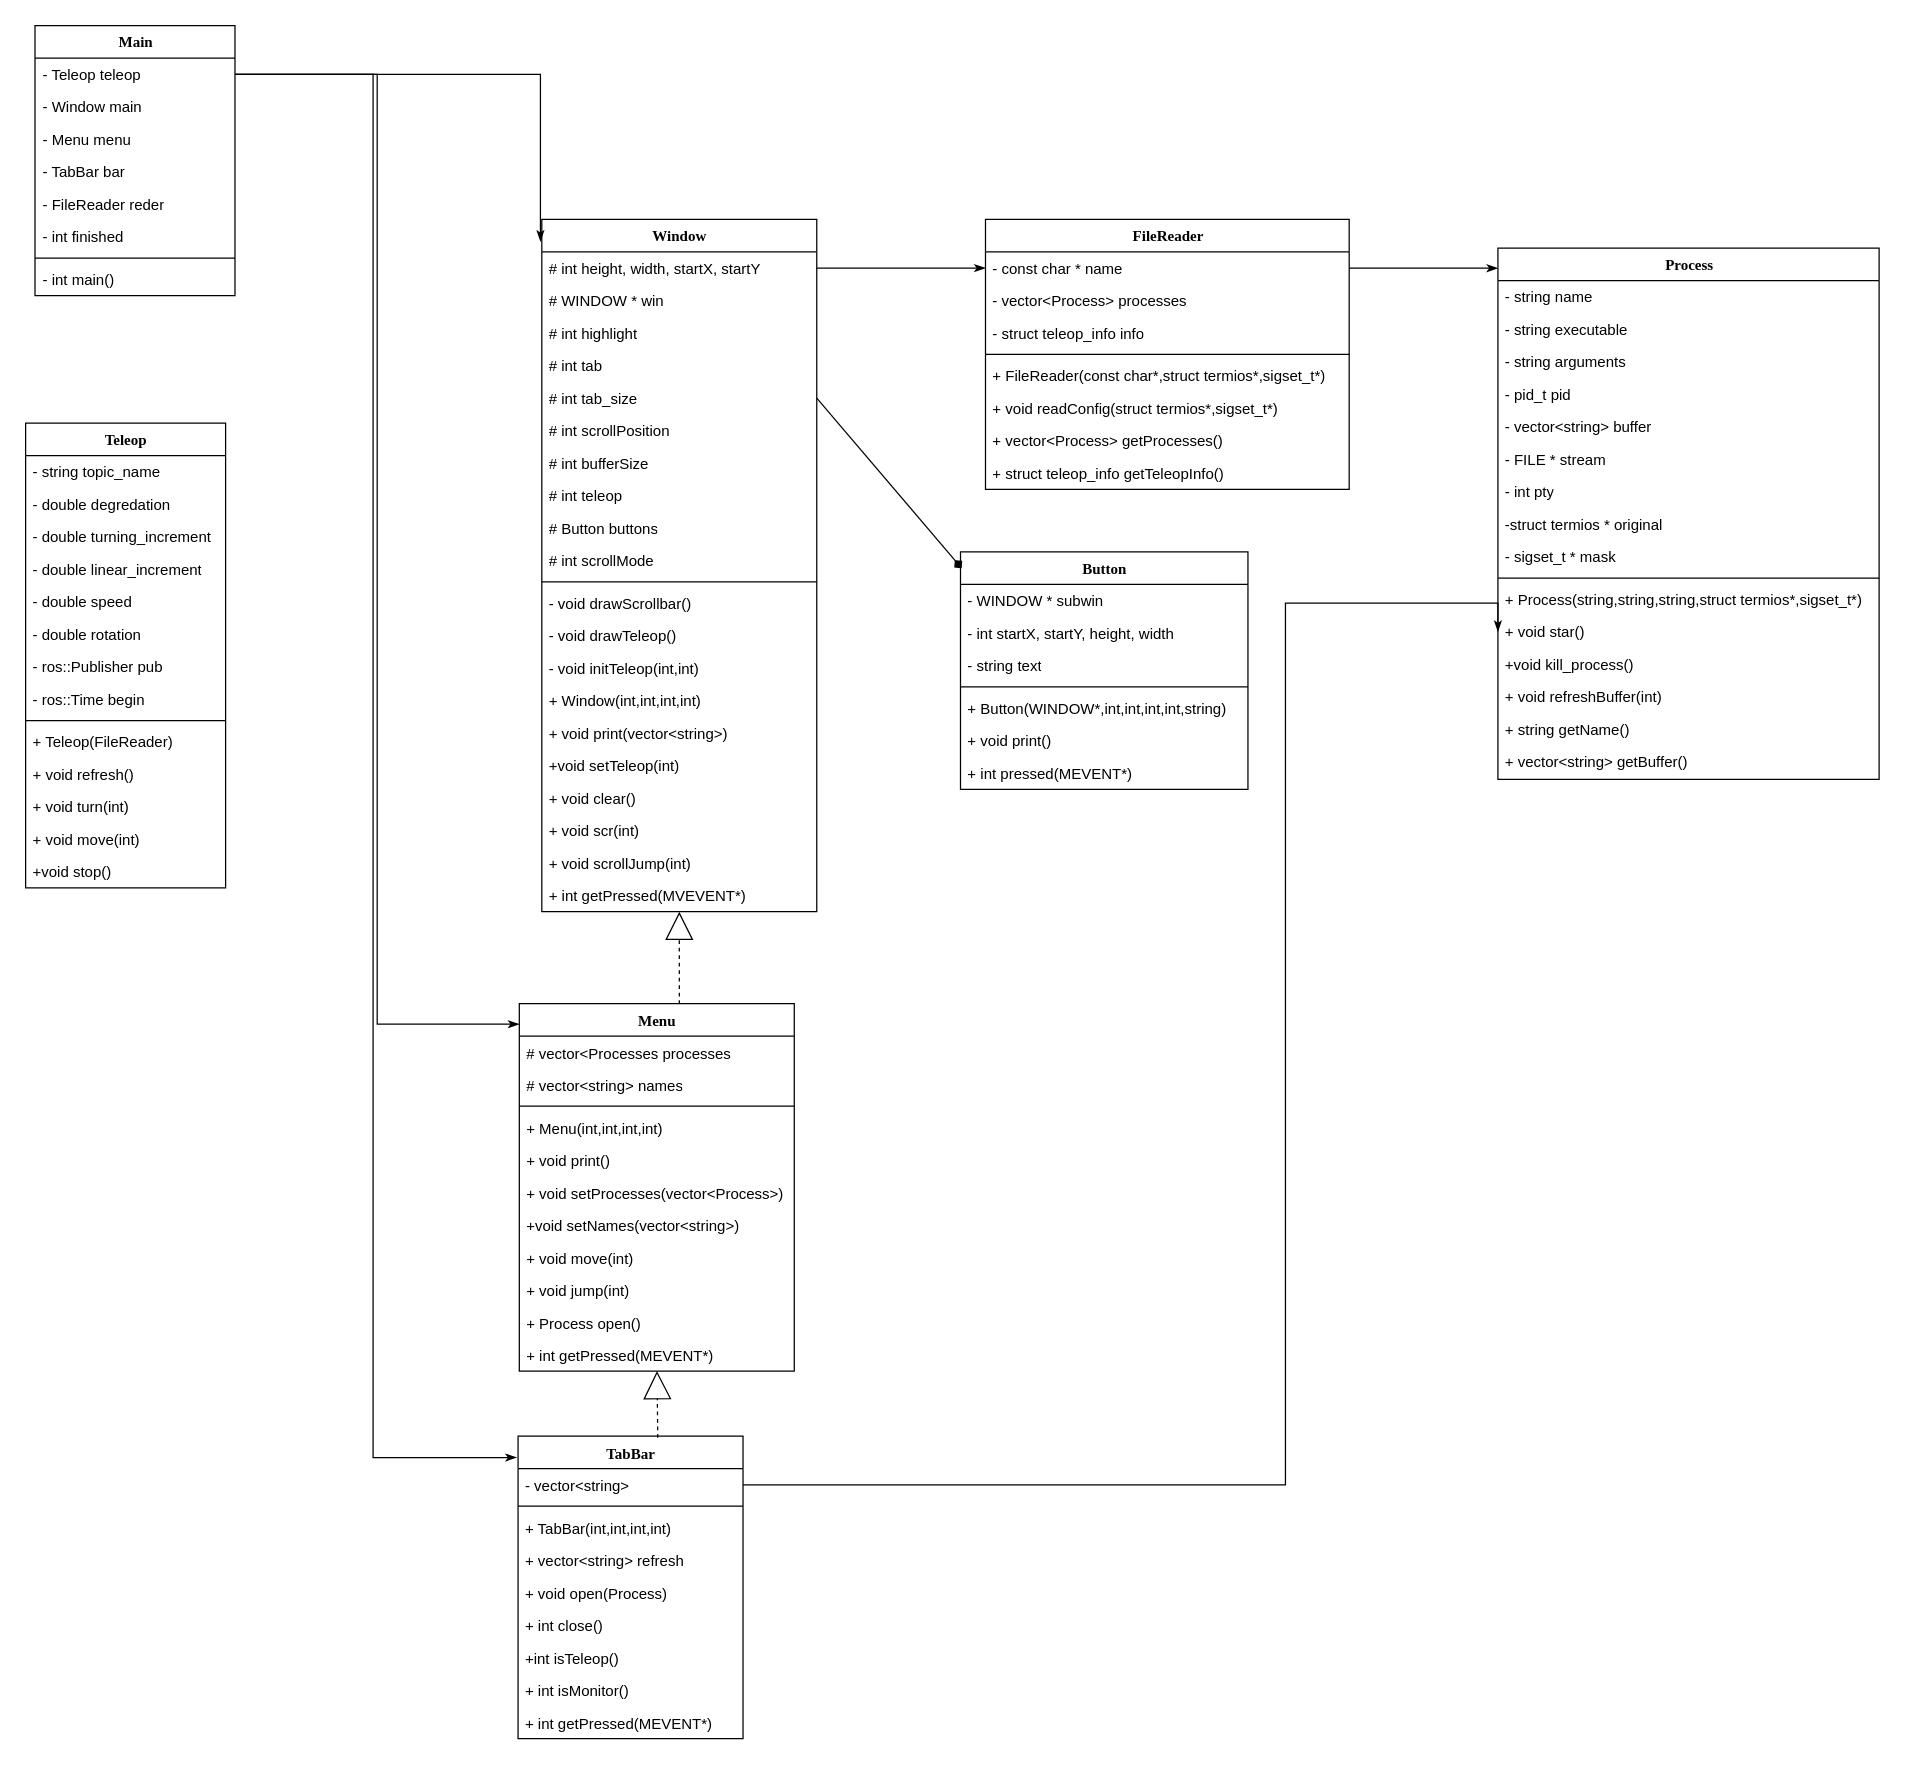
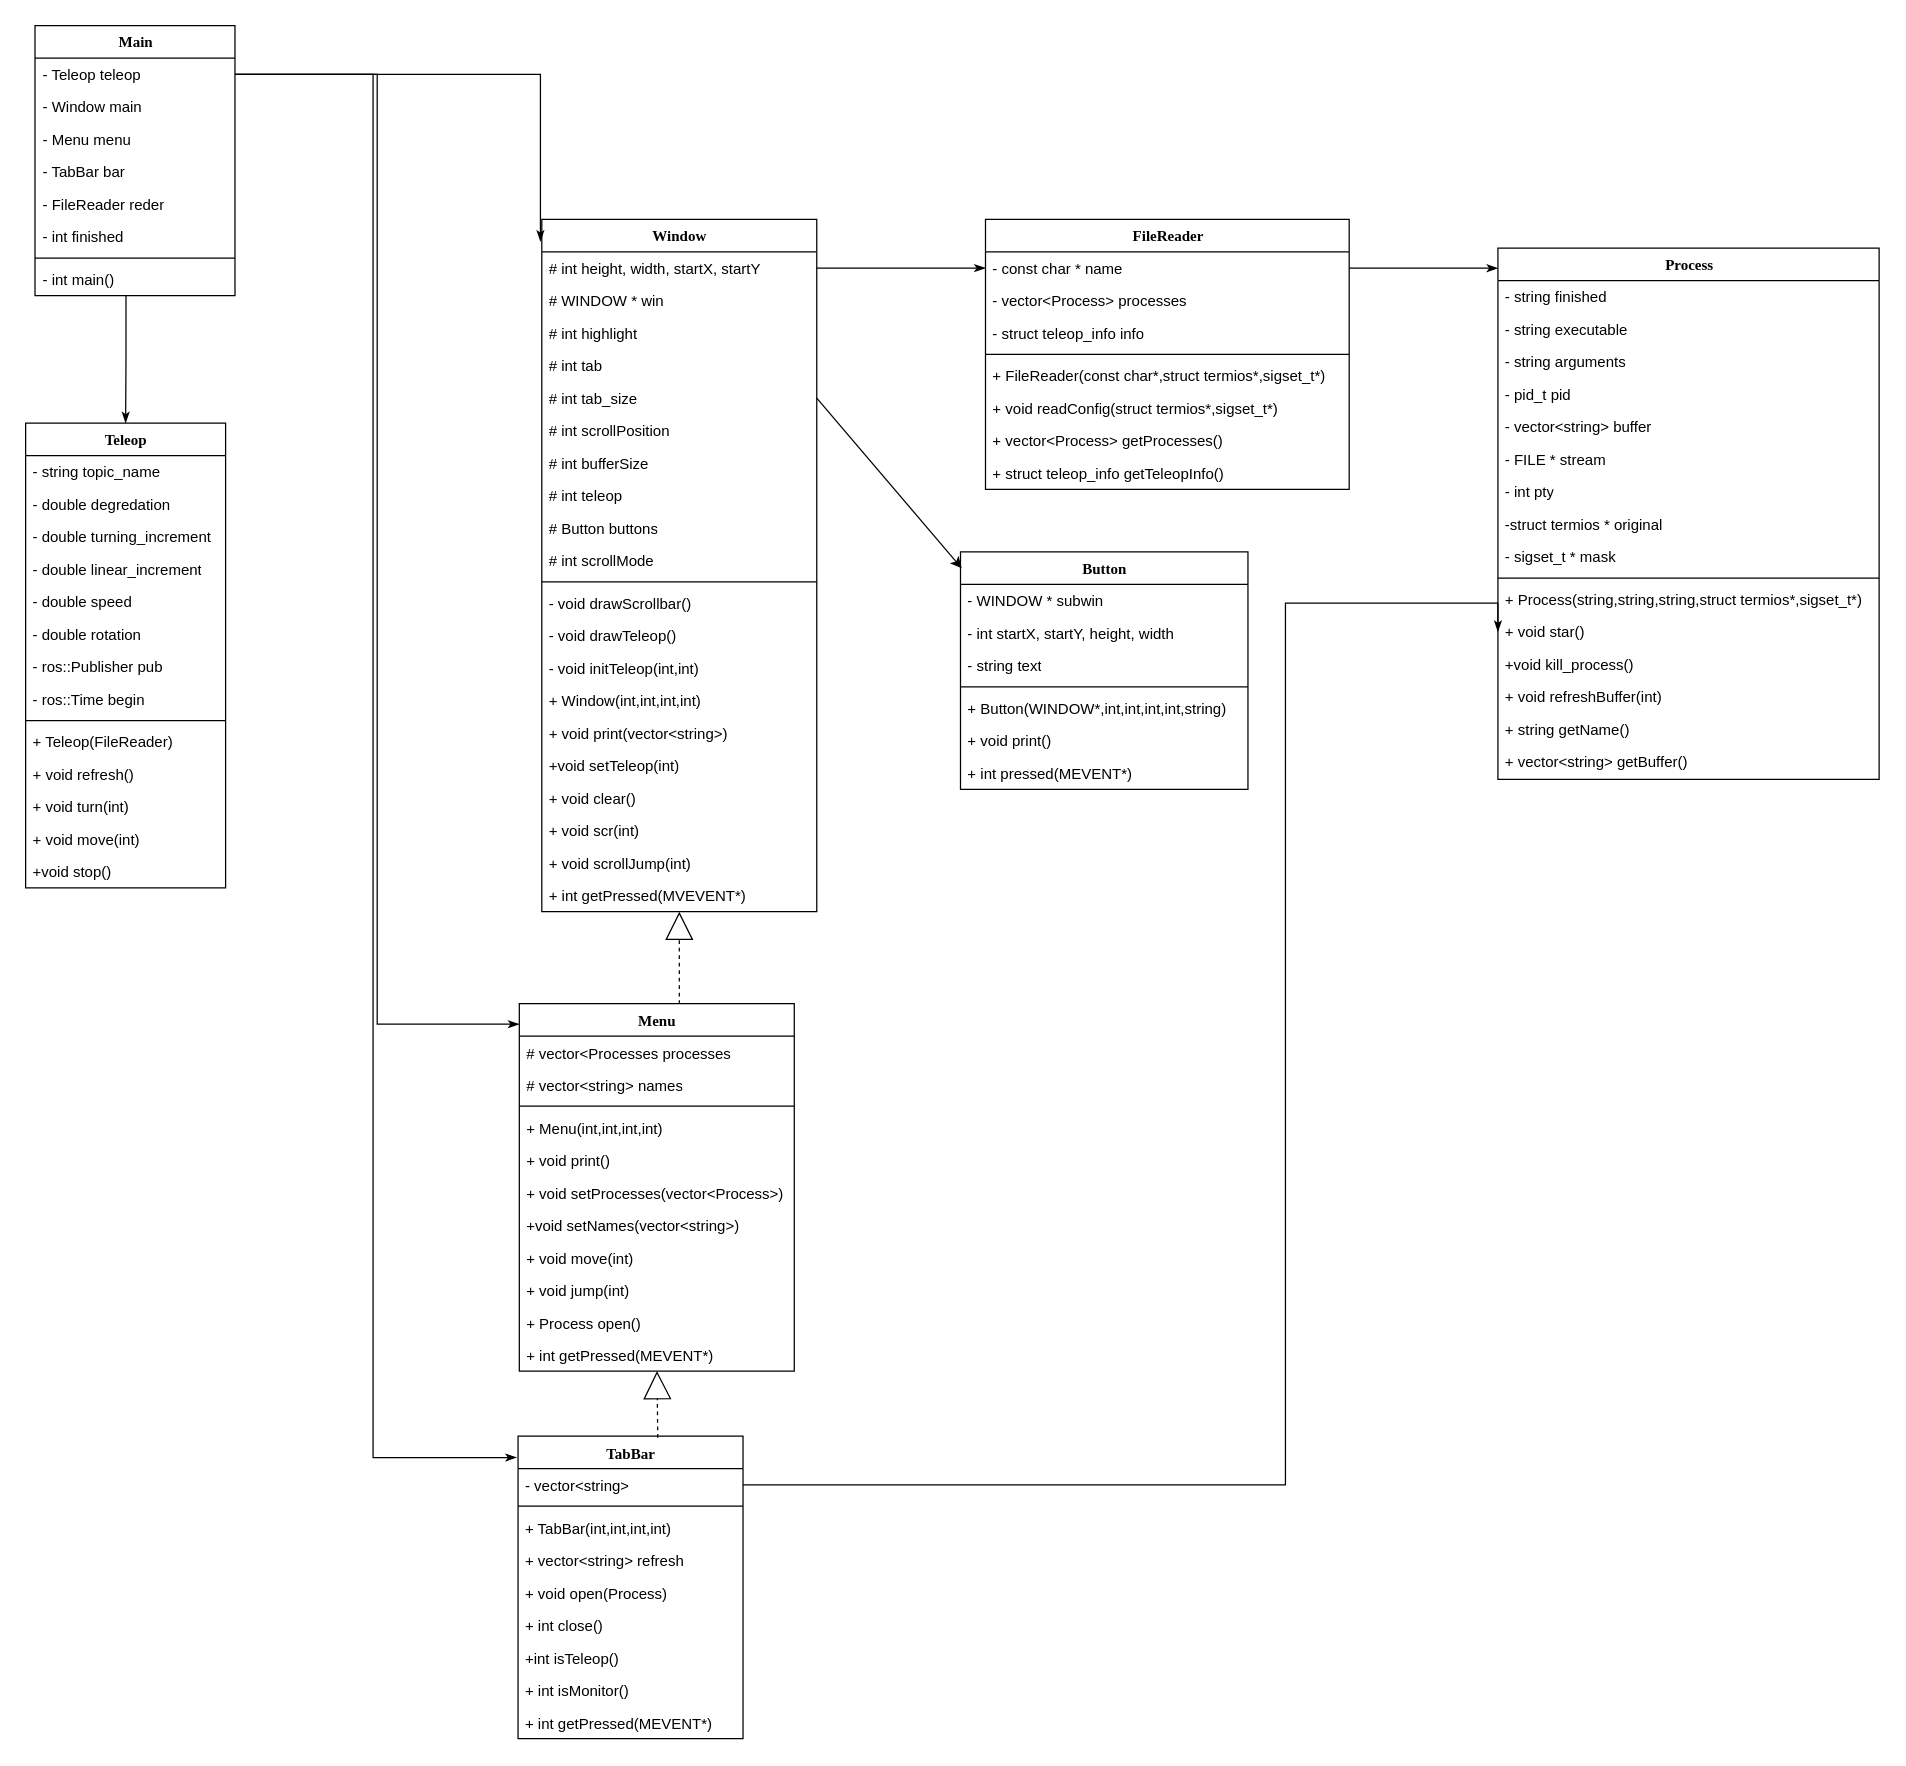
(1554, 298) -> (1567, 298)
none -> (126, 355)
(955, 560) -> (955, 561)
